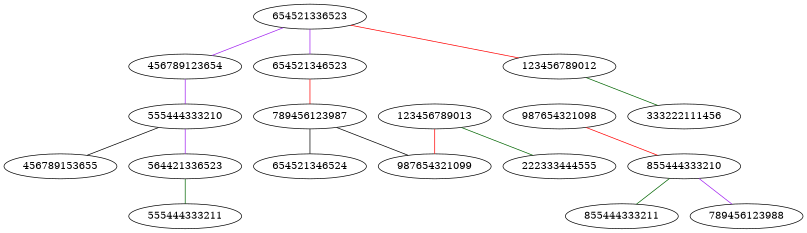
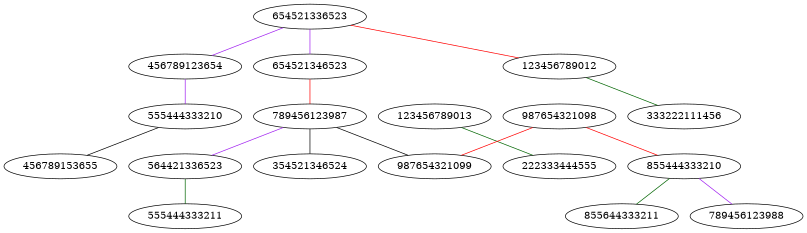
(185, 141) -> (248, 141)
(435, 141) -> (504, 139)
(310, 166) -> (310, 166)
(622, 216) -> (622, 216)
